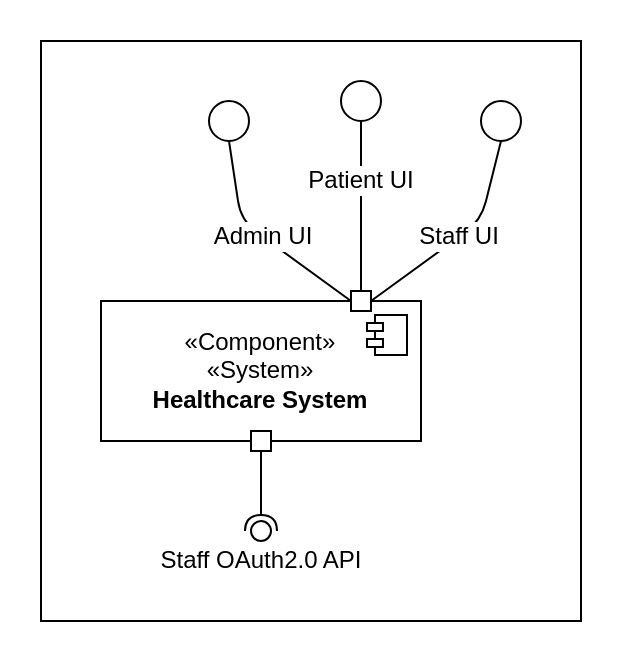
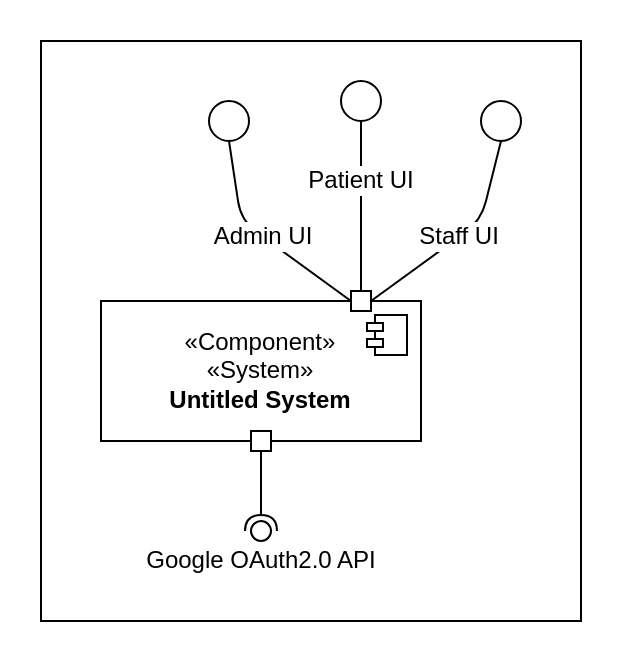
(261, 371) -> (261, 371)
(262, 561) -> (262, 561)
